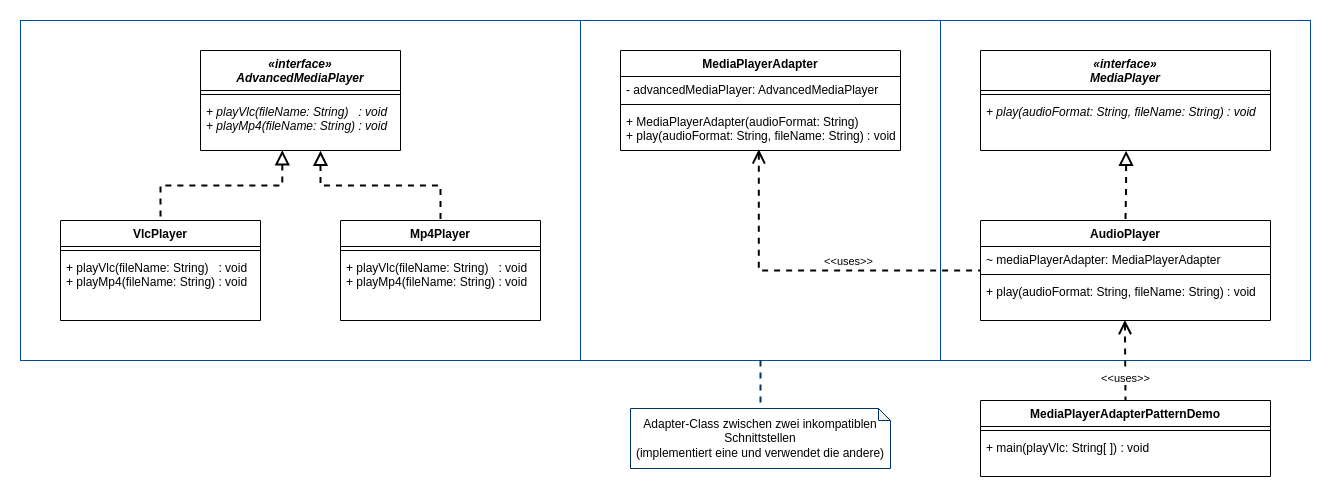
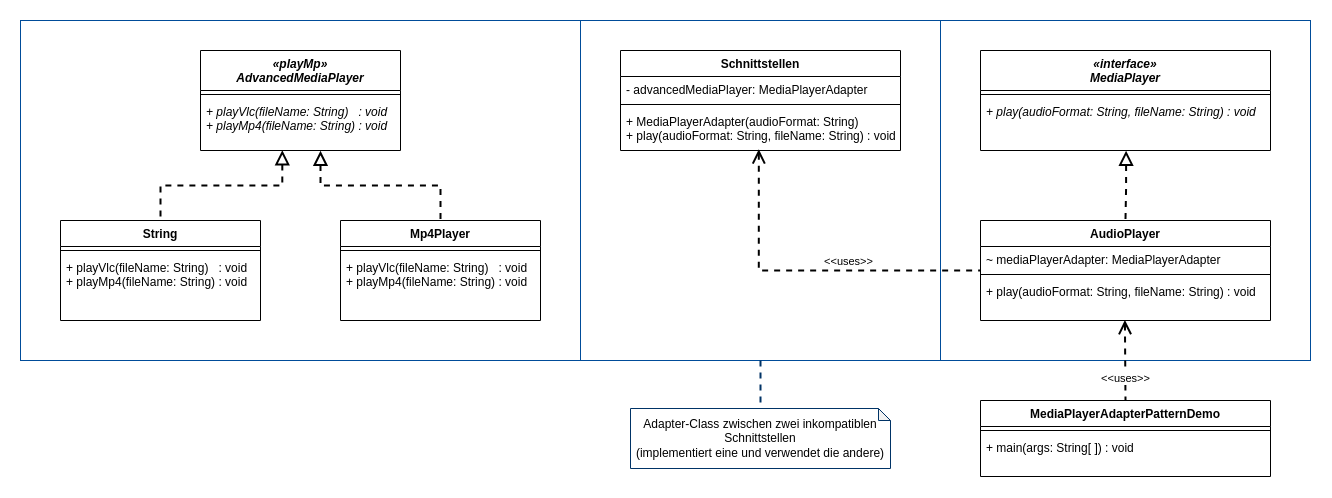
(300, 64) -> (300, 64)
(760, 64) -> (760, 64)
(756, 90) -> (753, 90)
(160, 234) -> (160, 234)
(1078, 448) -> (1071, 448)
